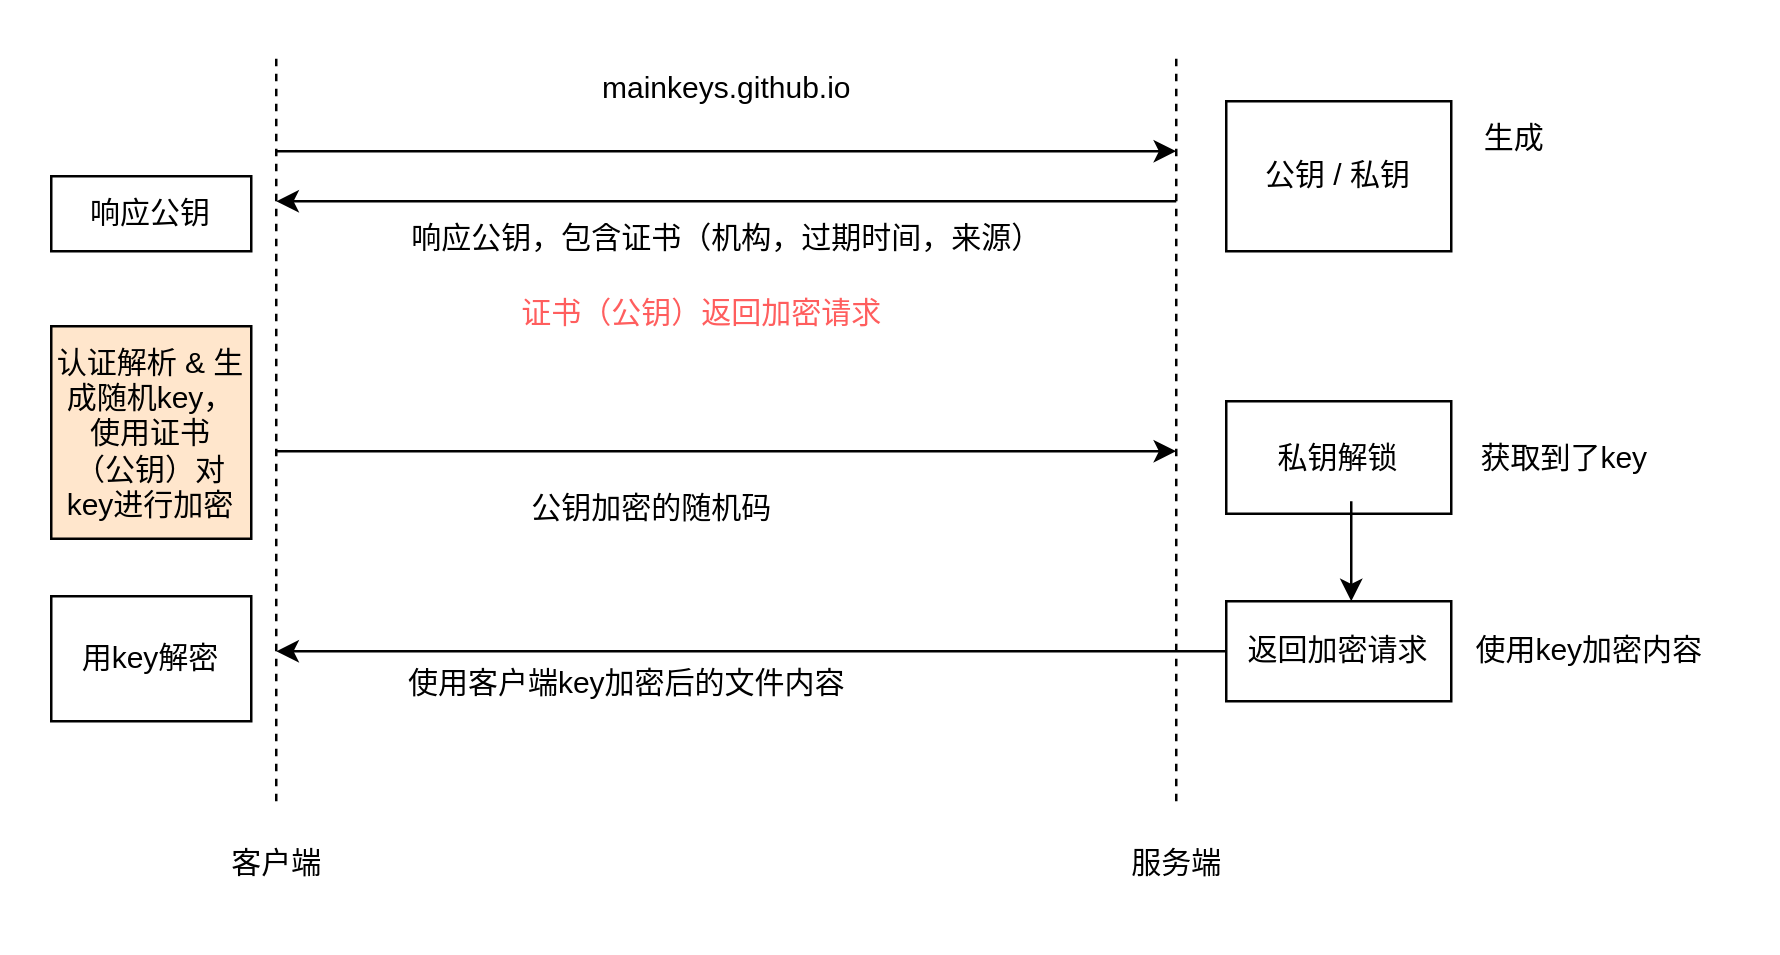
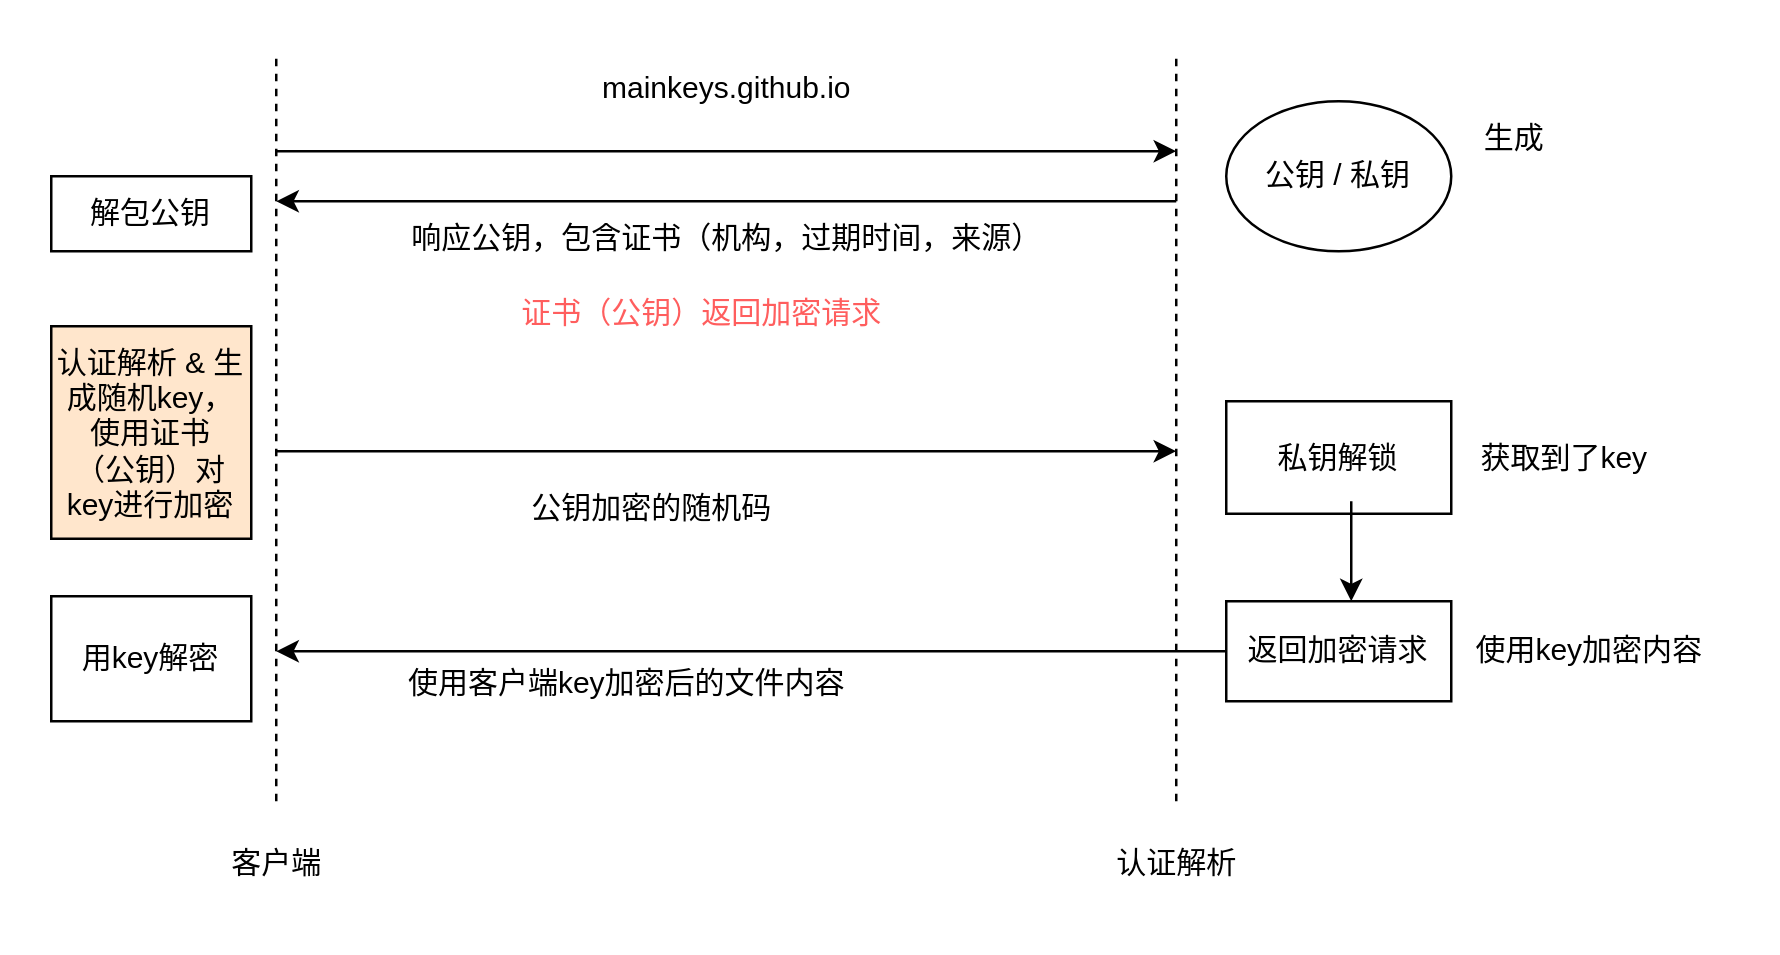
(1339, 176) -> (1339, 176)
(151, 214) -> (151, 214)
(1178, 864) -> (1178, 864)
